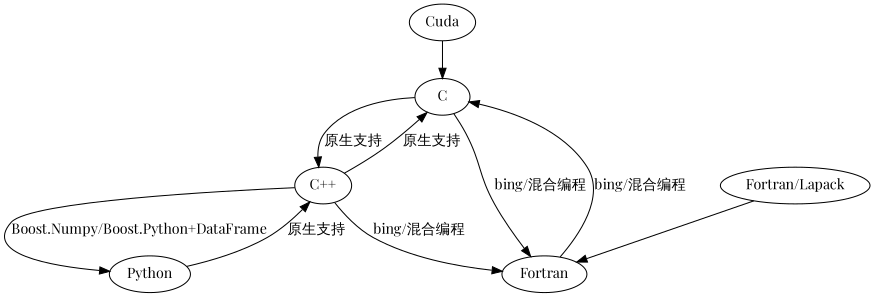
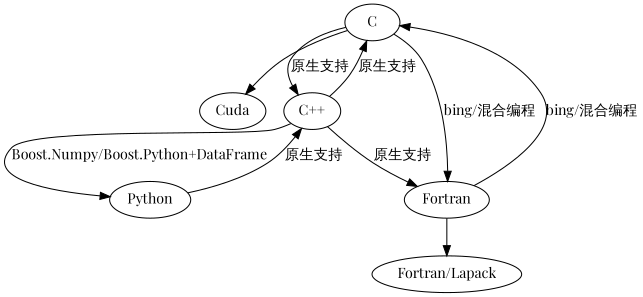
(442, 55) -> (284, 59)
(420, 230) -> (403, 155)
(670, 230) -> (447, 232)
